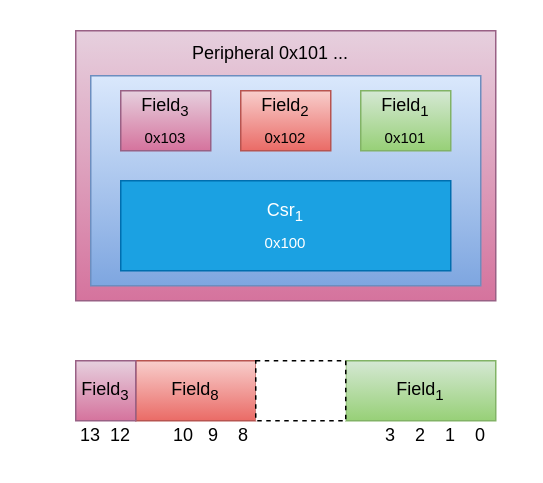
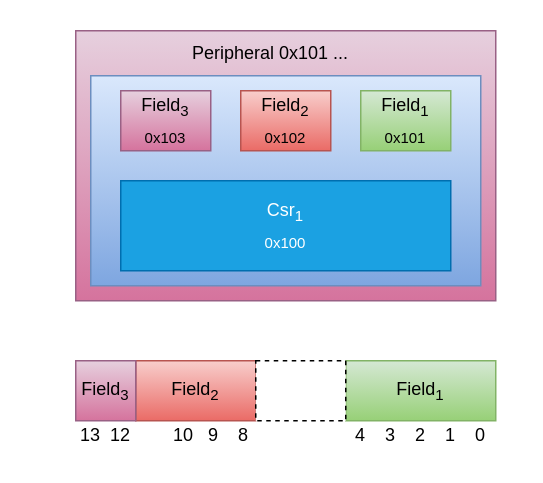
(196, 391) -> (196, 391)
none -> (361, 436)
